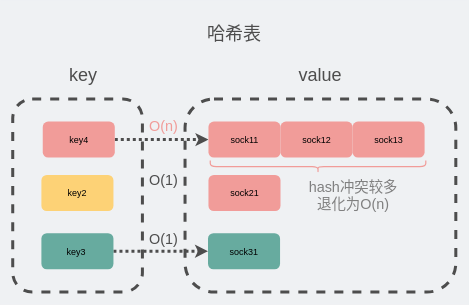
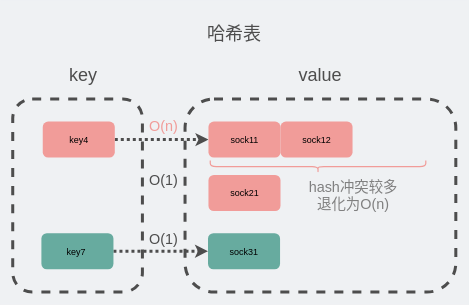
(388, 140) -> none
(77, 193) -> none
(76, 251) -> (76, 251)
